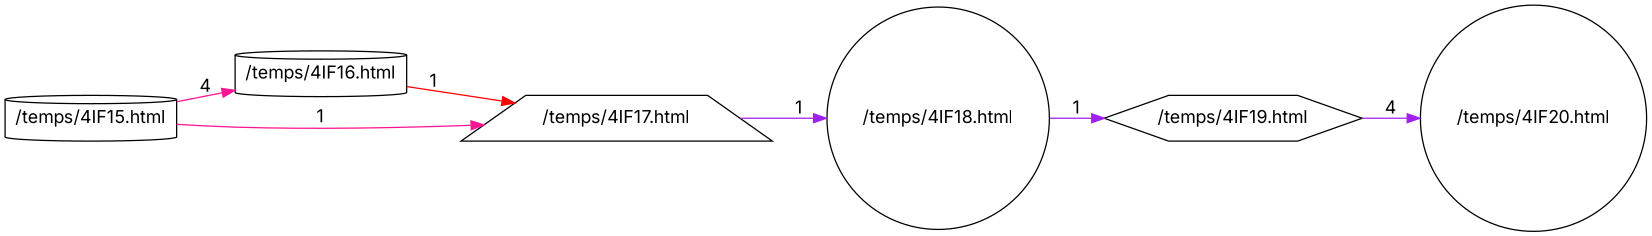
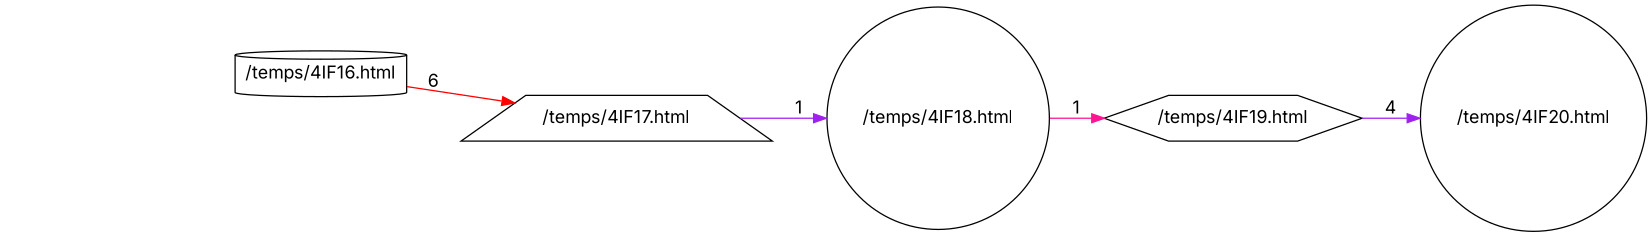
(434, 82) -> (434, 82)
(91, 118) -> none
(1071, 118) -> (1071, 118)
